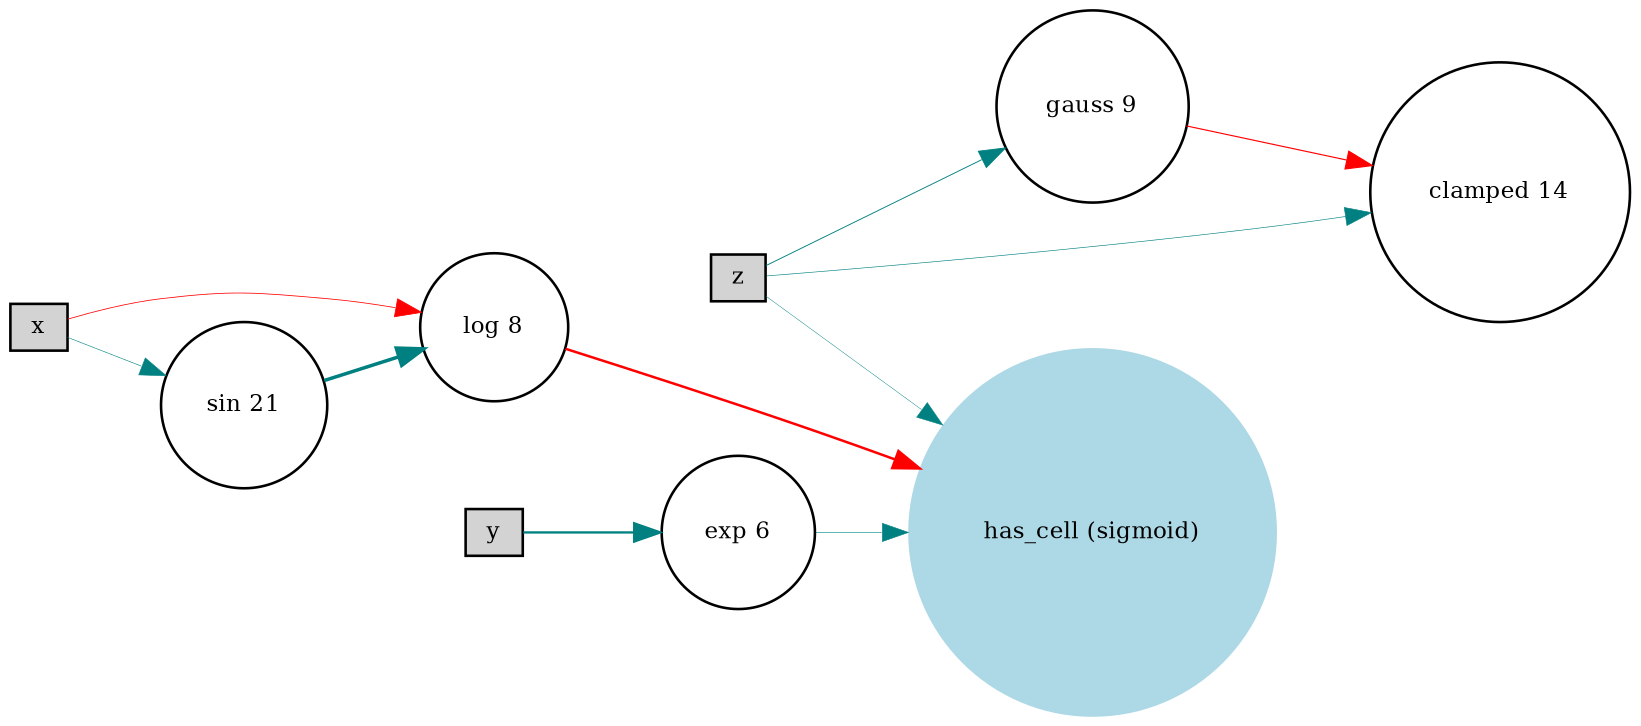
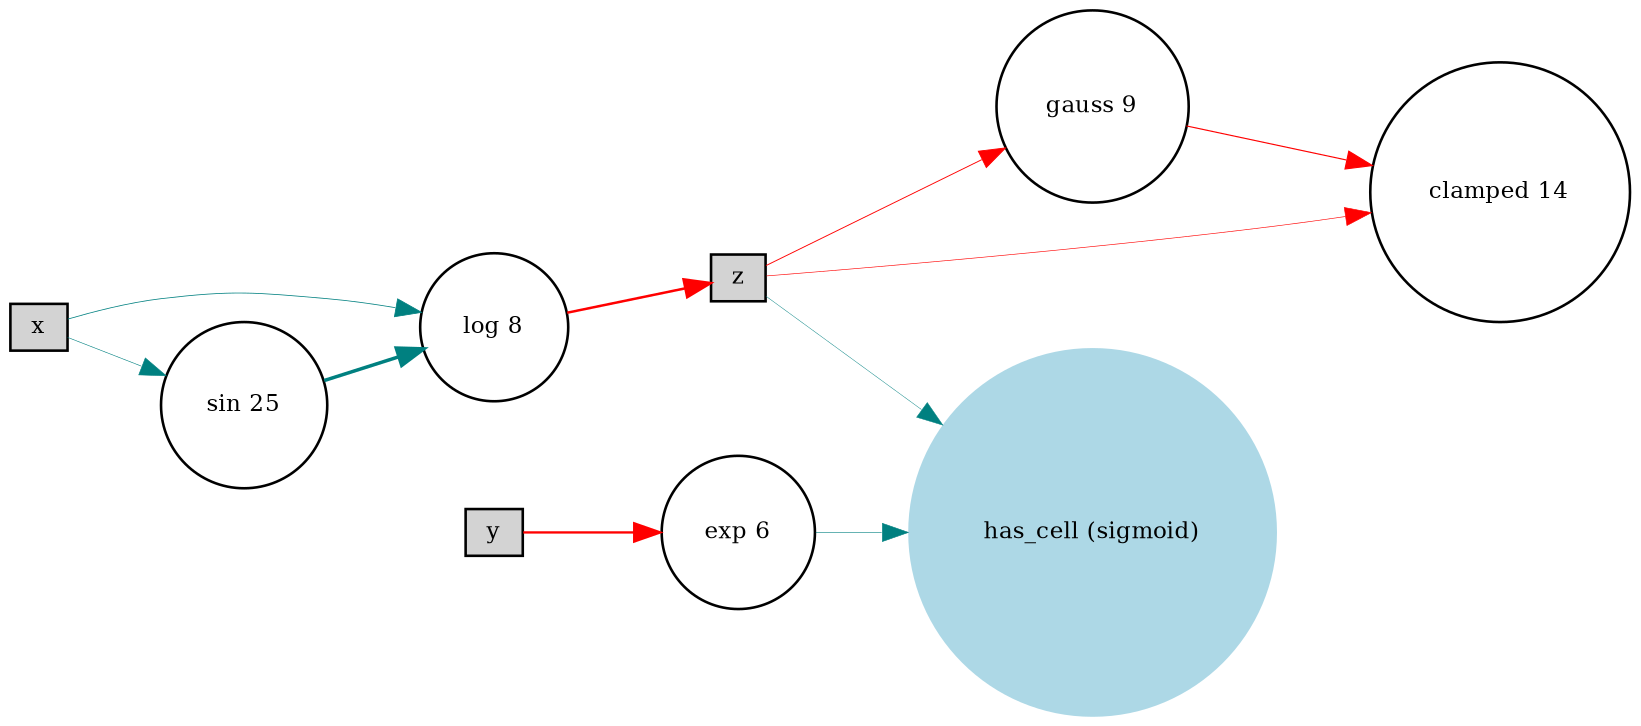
(874, 213) -> (874, 213)
(1056, 250) -> (1056, 250)
(231, 293) -> (231, 293)
(731, 402) -> (626, 301)
(244, 405) -> (244, 405)
(579, 532) -> (579, 532)
